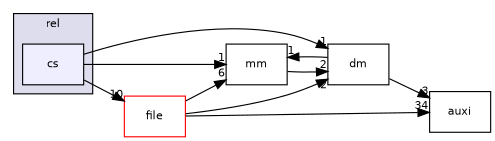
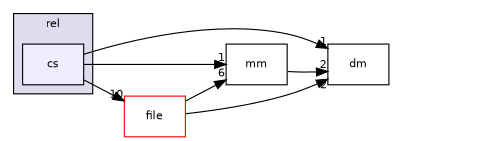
(313, 57) -> none
(460, 112) -> none
